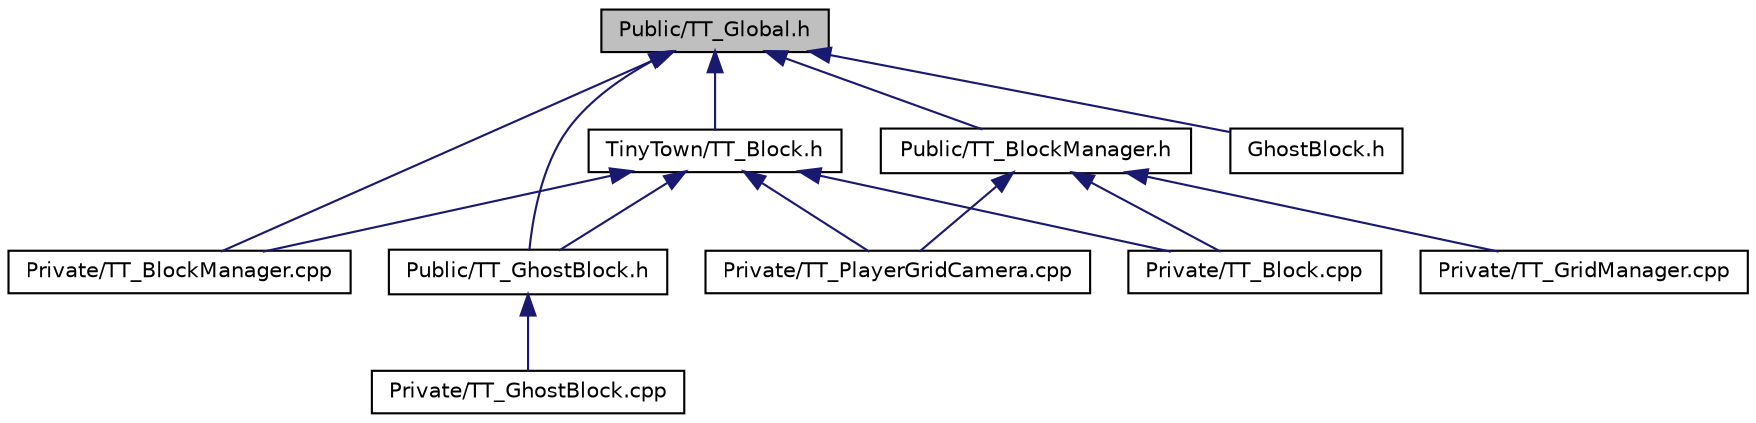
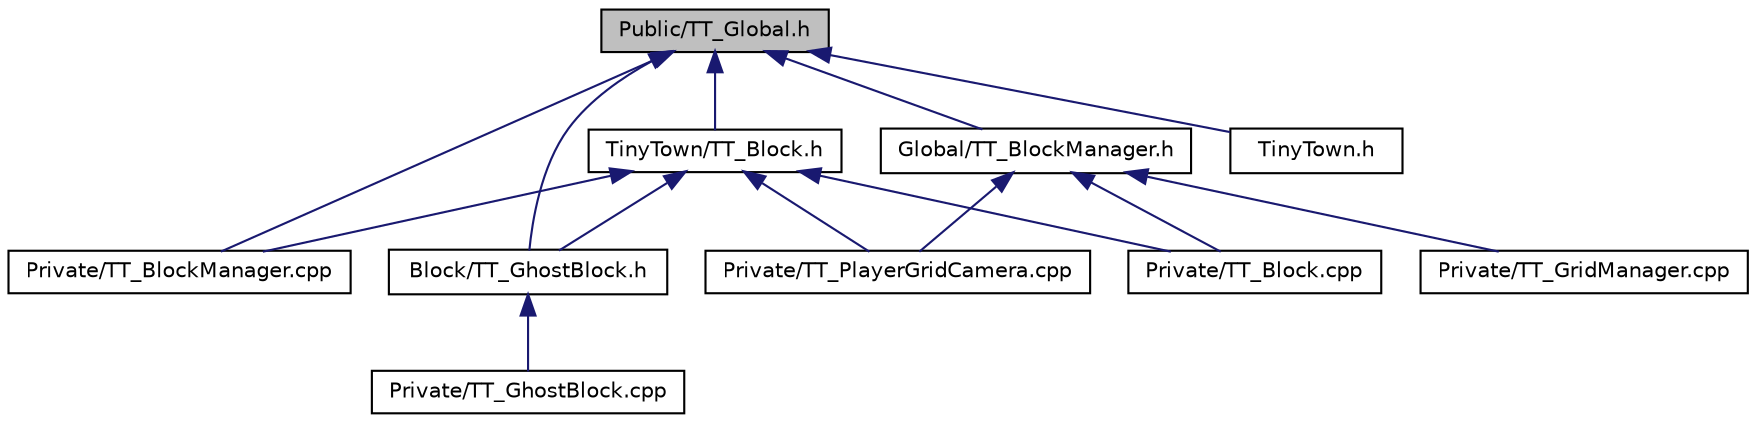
(1036, 151) -> (1036, 151)
(1316, 151) -> (1316, 151)
(528, 272) -> (528, 272)
